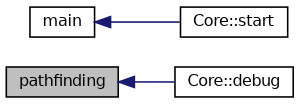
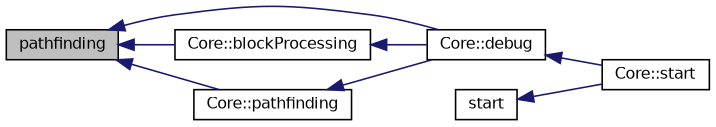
(62, 22) -> (486, 105)
none -> (273, 45)
none -> (582, 62)
none -> (273, 105)
